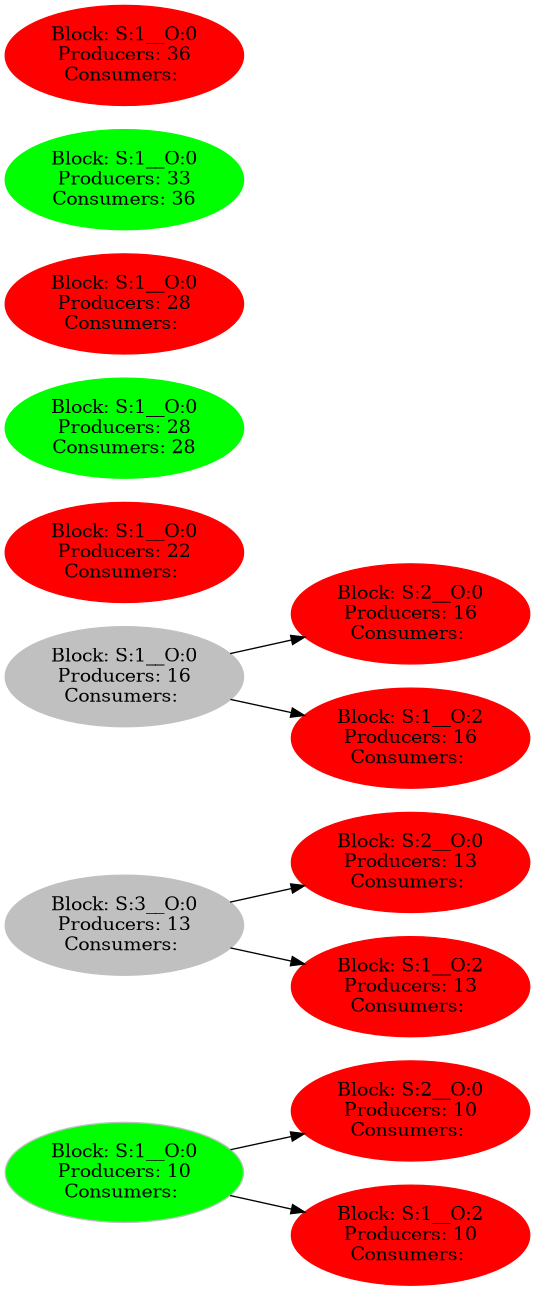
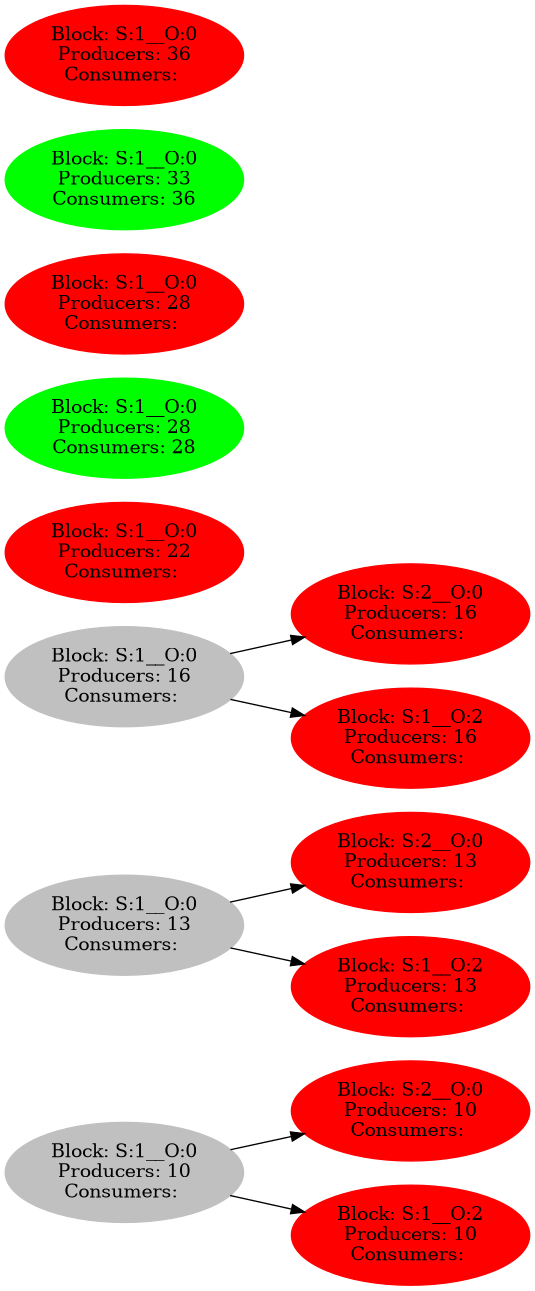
(124, 925) -> (124, 925)
(124, 1172) -> (124, 1172)
